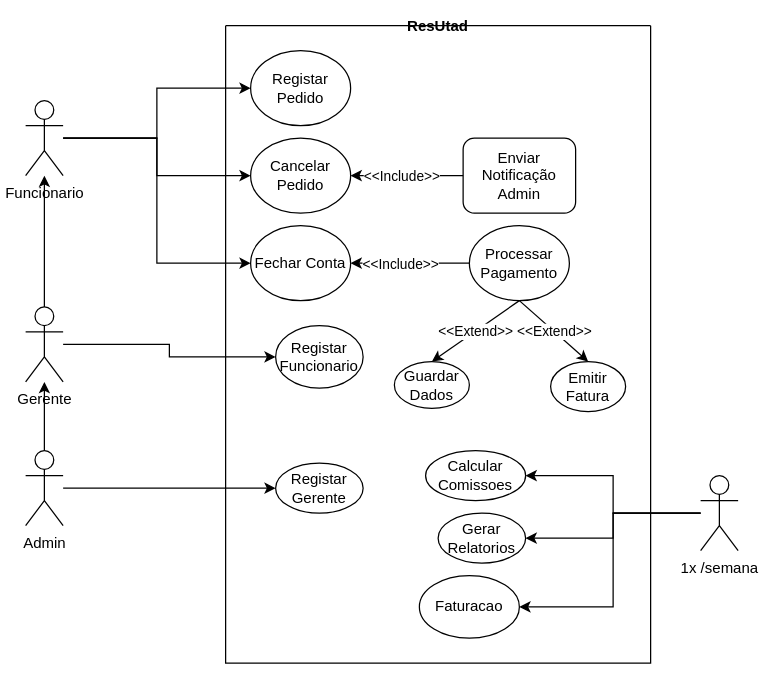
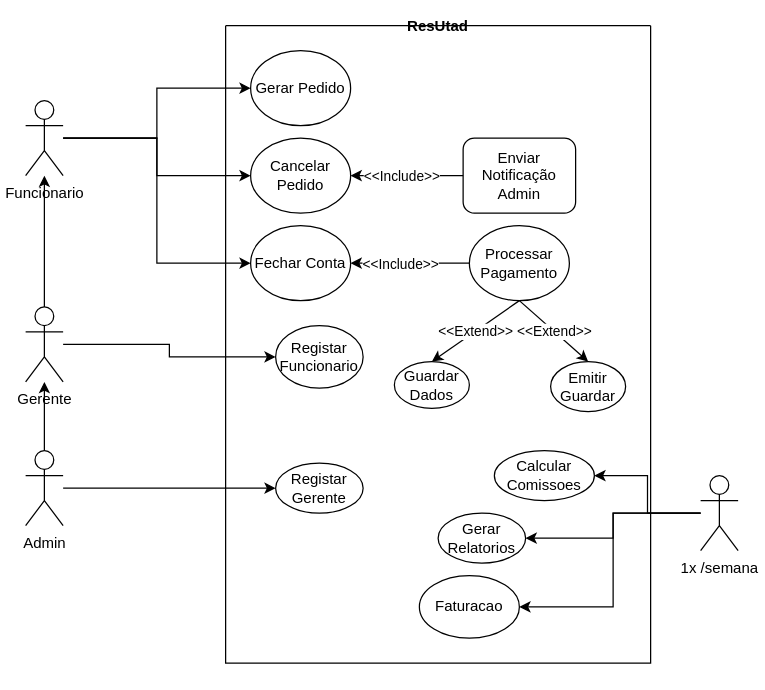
(301, 88) -> (301, 88)
(588, 387) -> (588, 387)
(476, 476) -> (544, 476)
